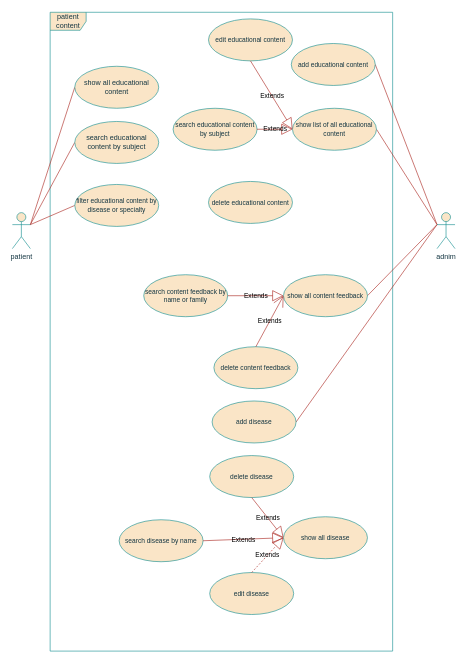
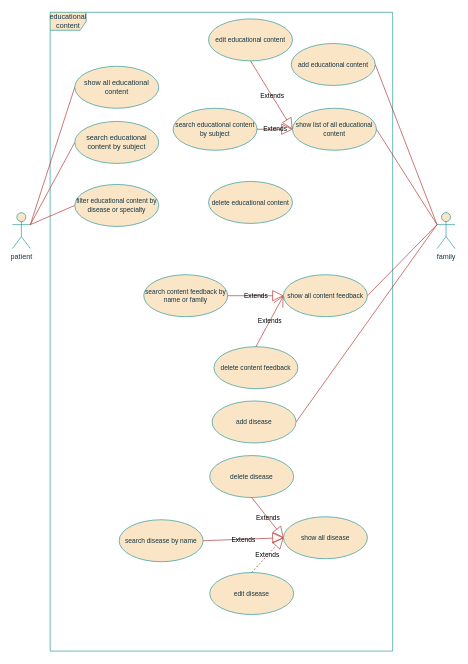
(68, 21) -> (68, 21)
(446, 257) -> (446, 257)
